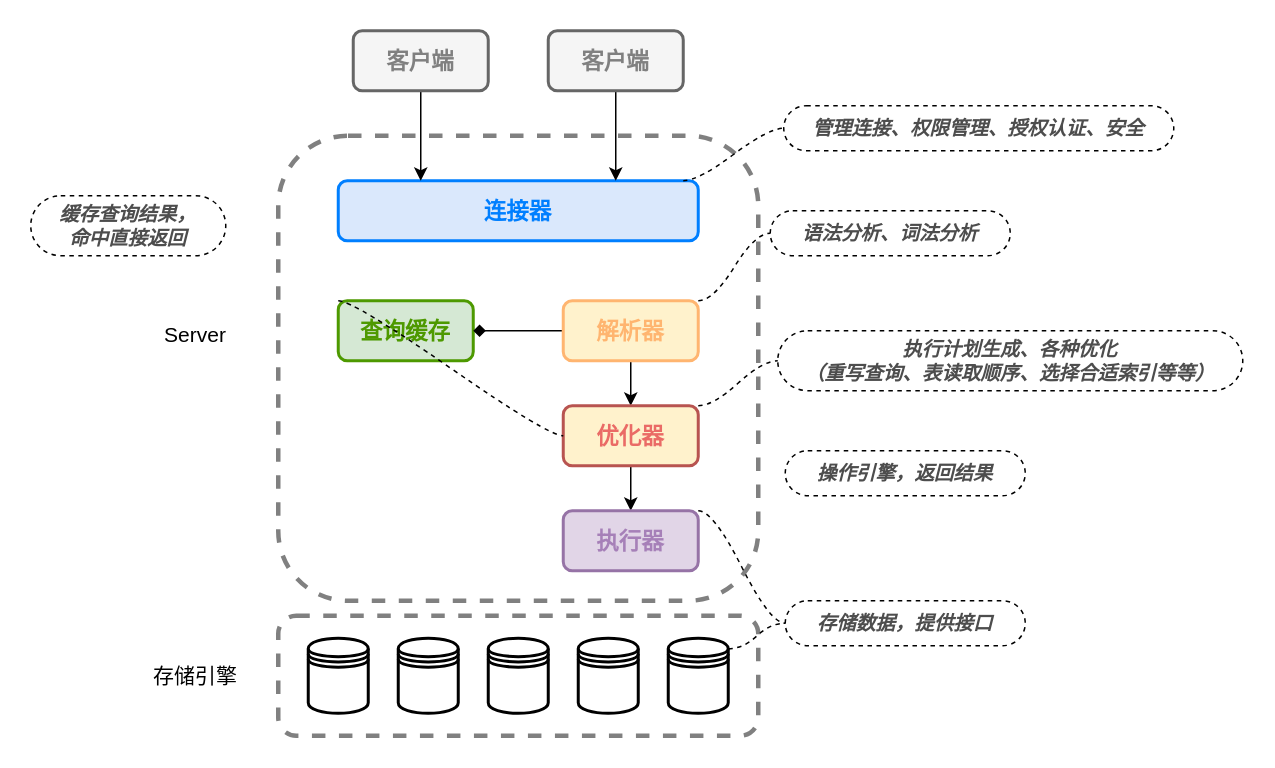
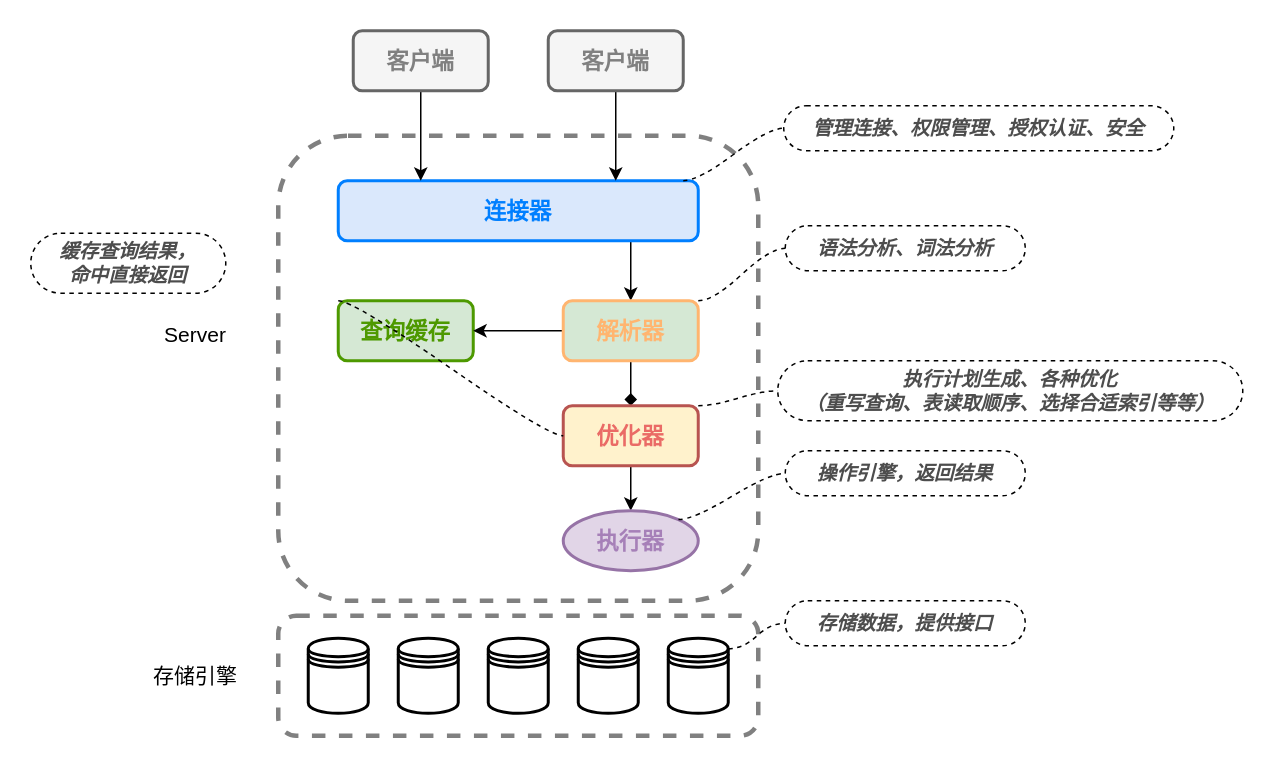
(128, 226) -> (128, 263)
(890, 233) -> (905, 248)
none -> (631, 264)
(486, 331) -> (485, 331)
(631, 331) -> (631, 331)
(1010, 361) -> (1010, 391)
(631, 394) -> (631, 393)
(631, 541) -> (631, 541)
(740, 564) -> (730, 497)
